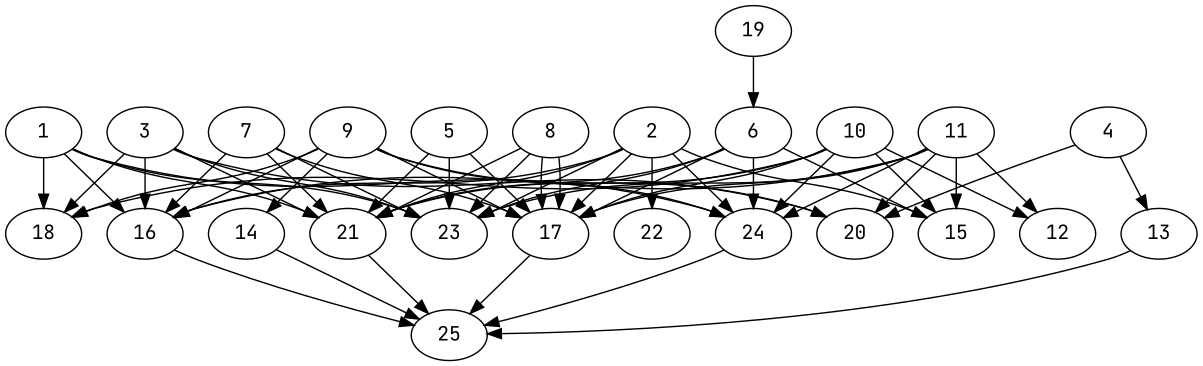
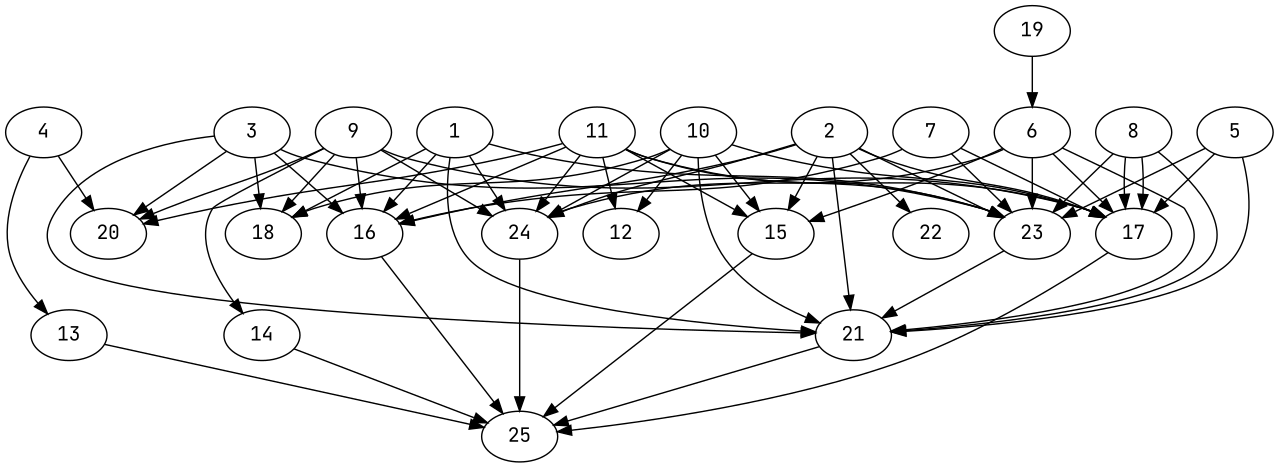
(292, 178) -> (949, 281)
none -> (644, 338)
